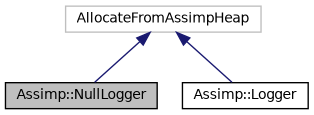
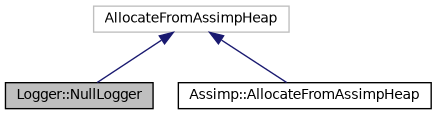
(81, 96) -> (79, 96)
(245, 96) -> (305, 96)
